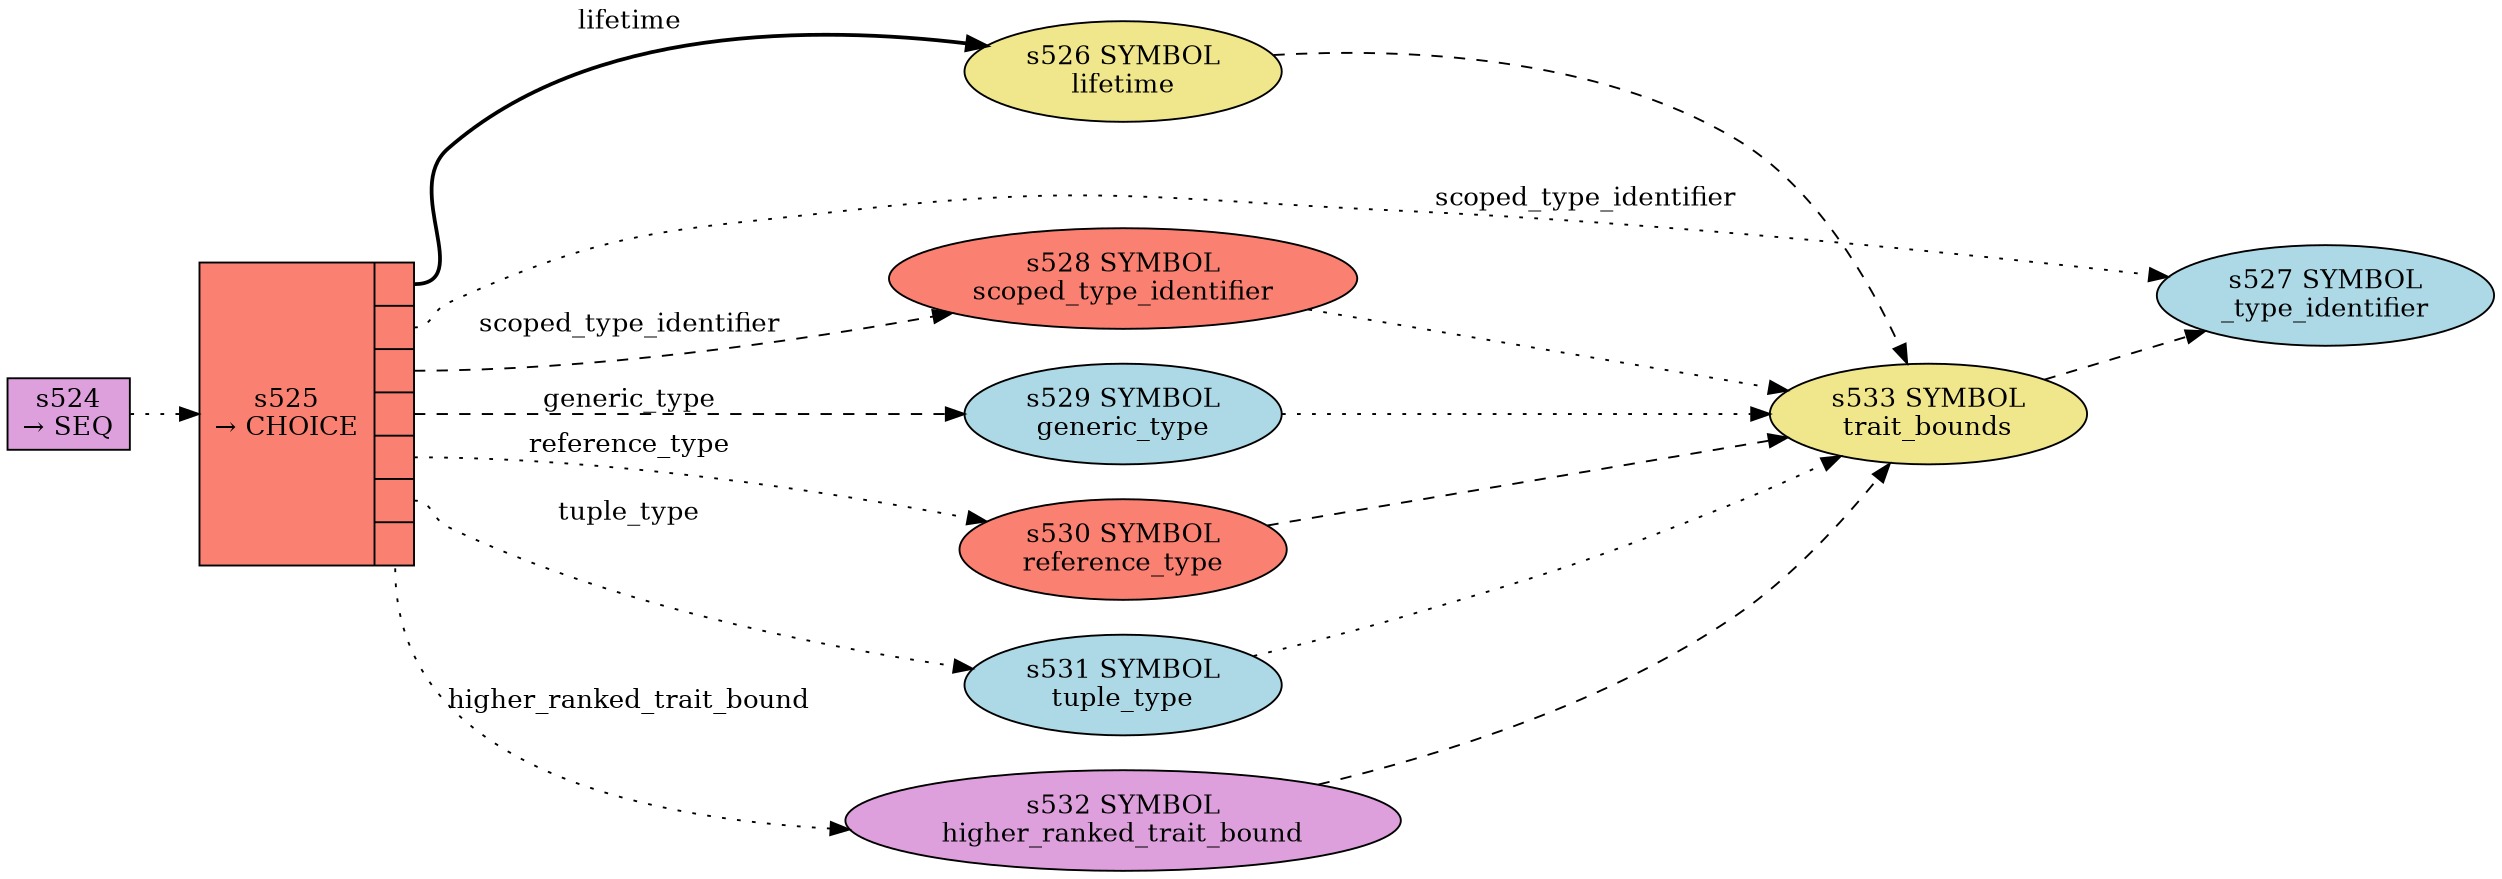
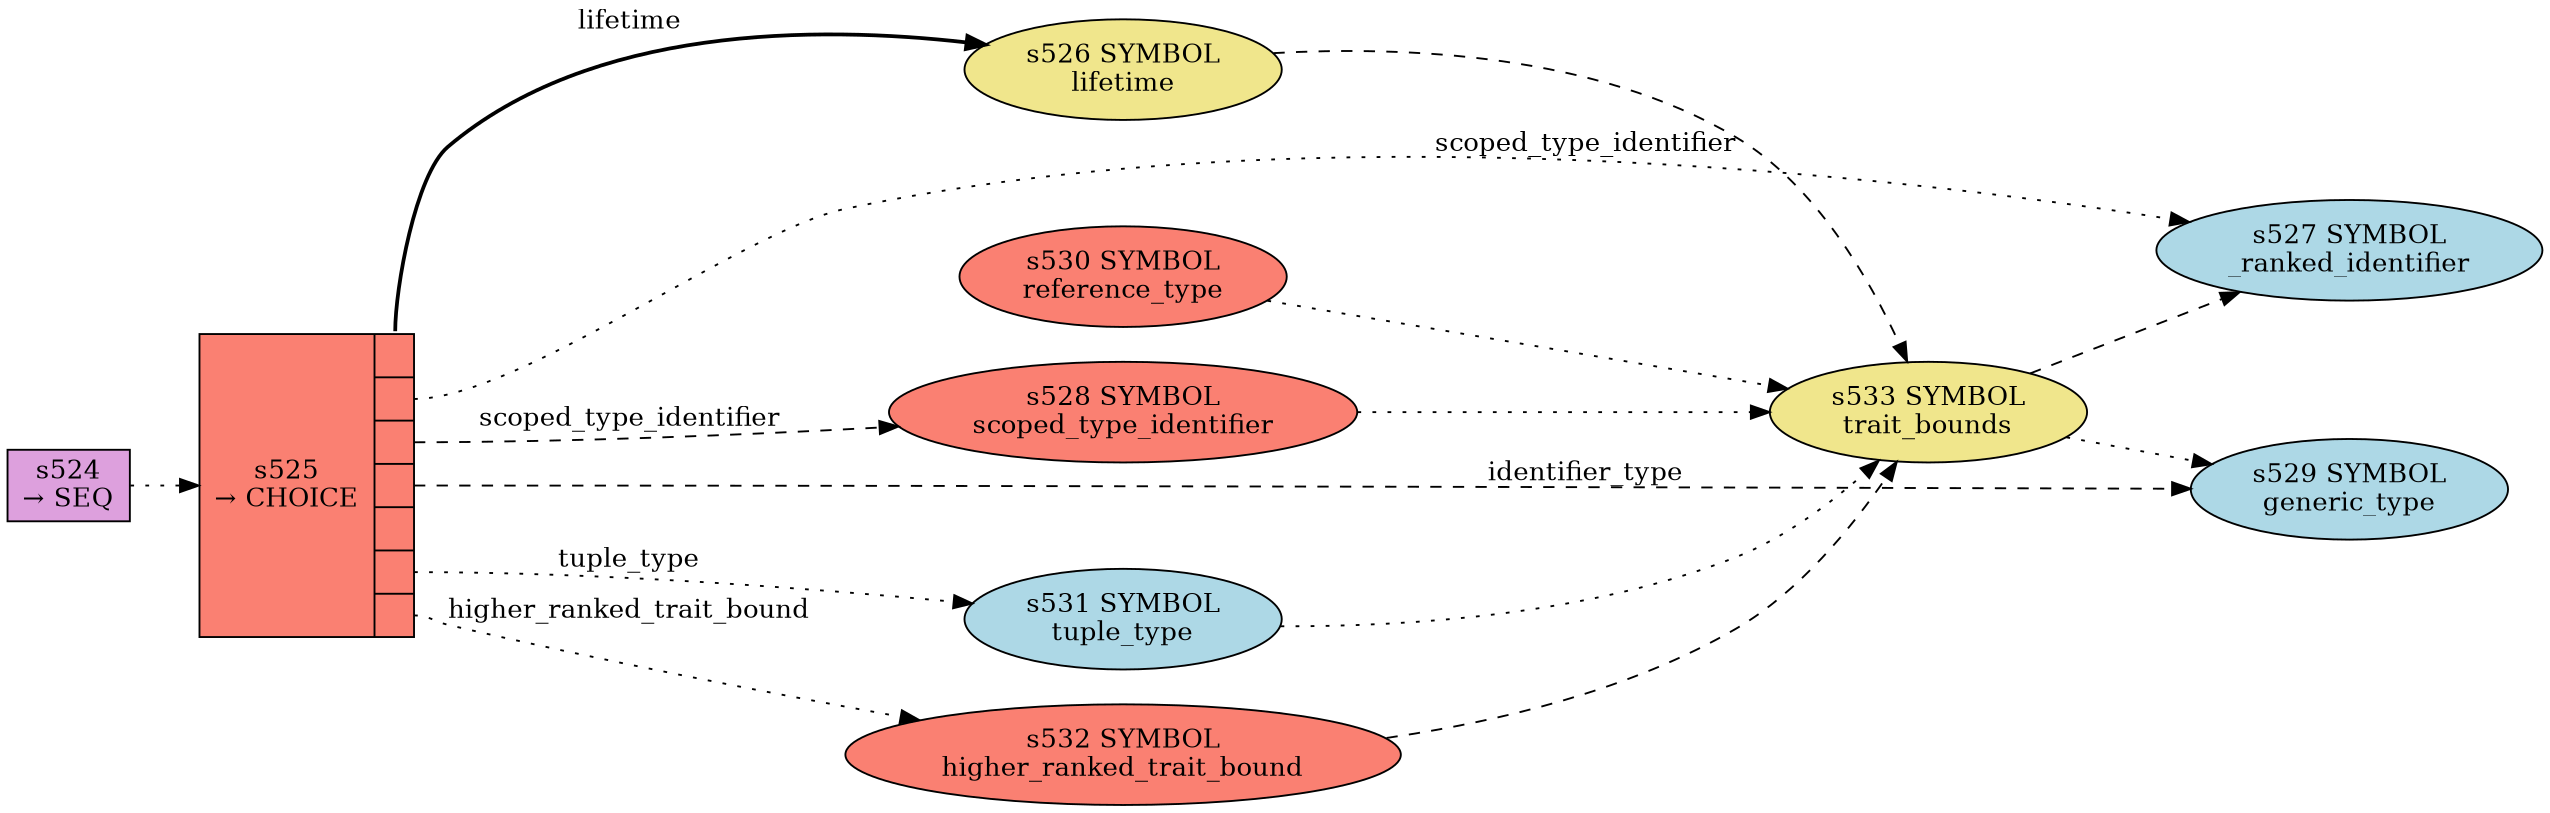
(2326, 295) -> (2349, 250)
(630, 400) -> (1586, 473)
(1516, 414) -> (2130, 449)
(692, 476) -> none
(1518, 483) -> (1518, 343)
(1123, 821) -> (1123, 755)
